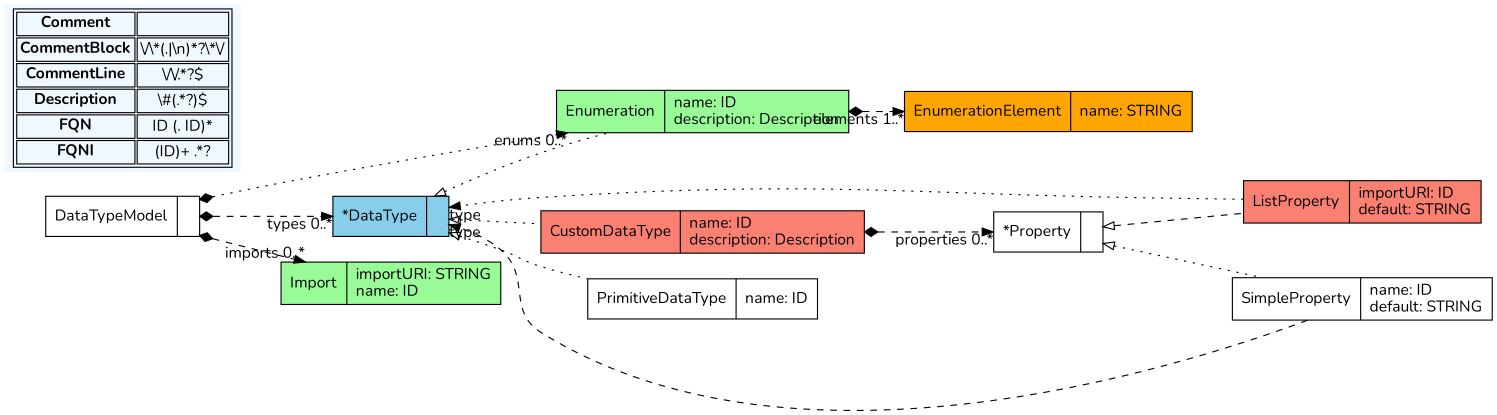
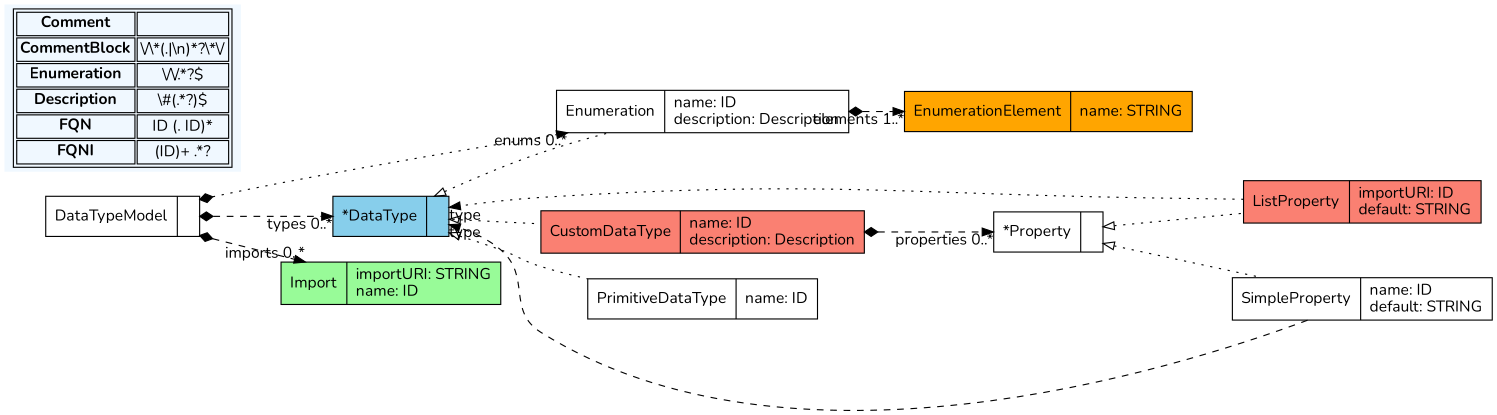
(76, 74) -> (76, 74)
(703, 112) -> (703, 112)
(1179, 219) -> (1179, 219)
